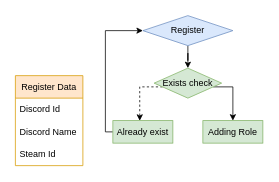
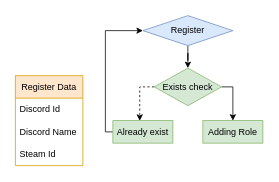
(188, 83) -> (188, 87)
